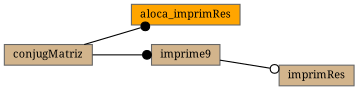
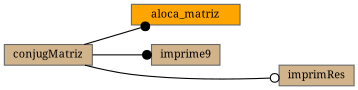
(186, 15) -> (186, 15)
(245, 64) -> (177, 78)
